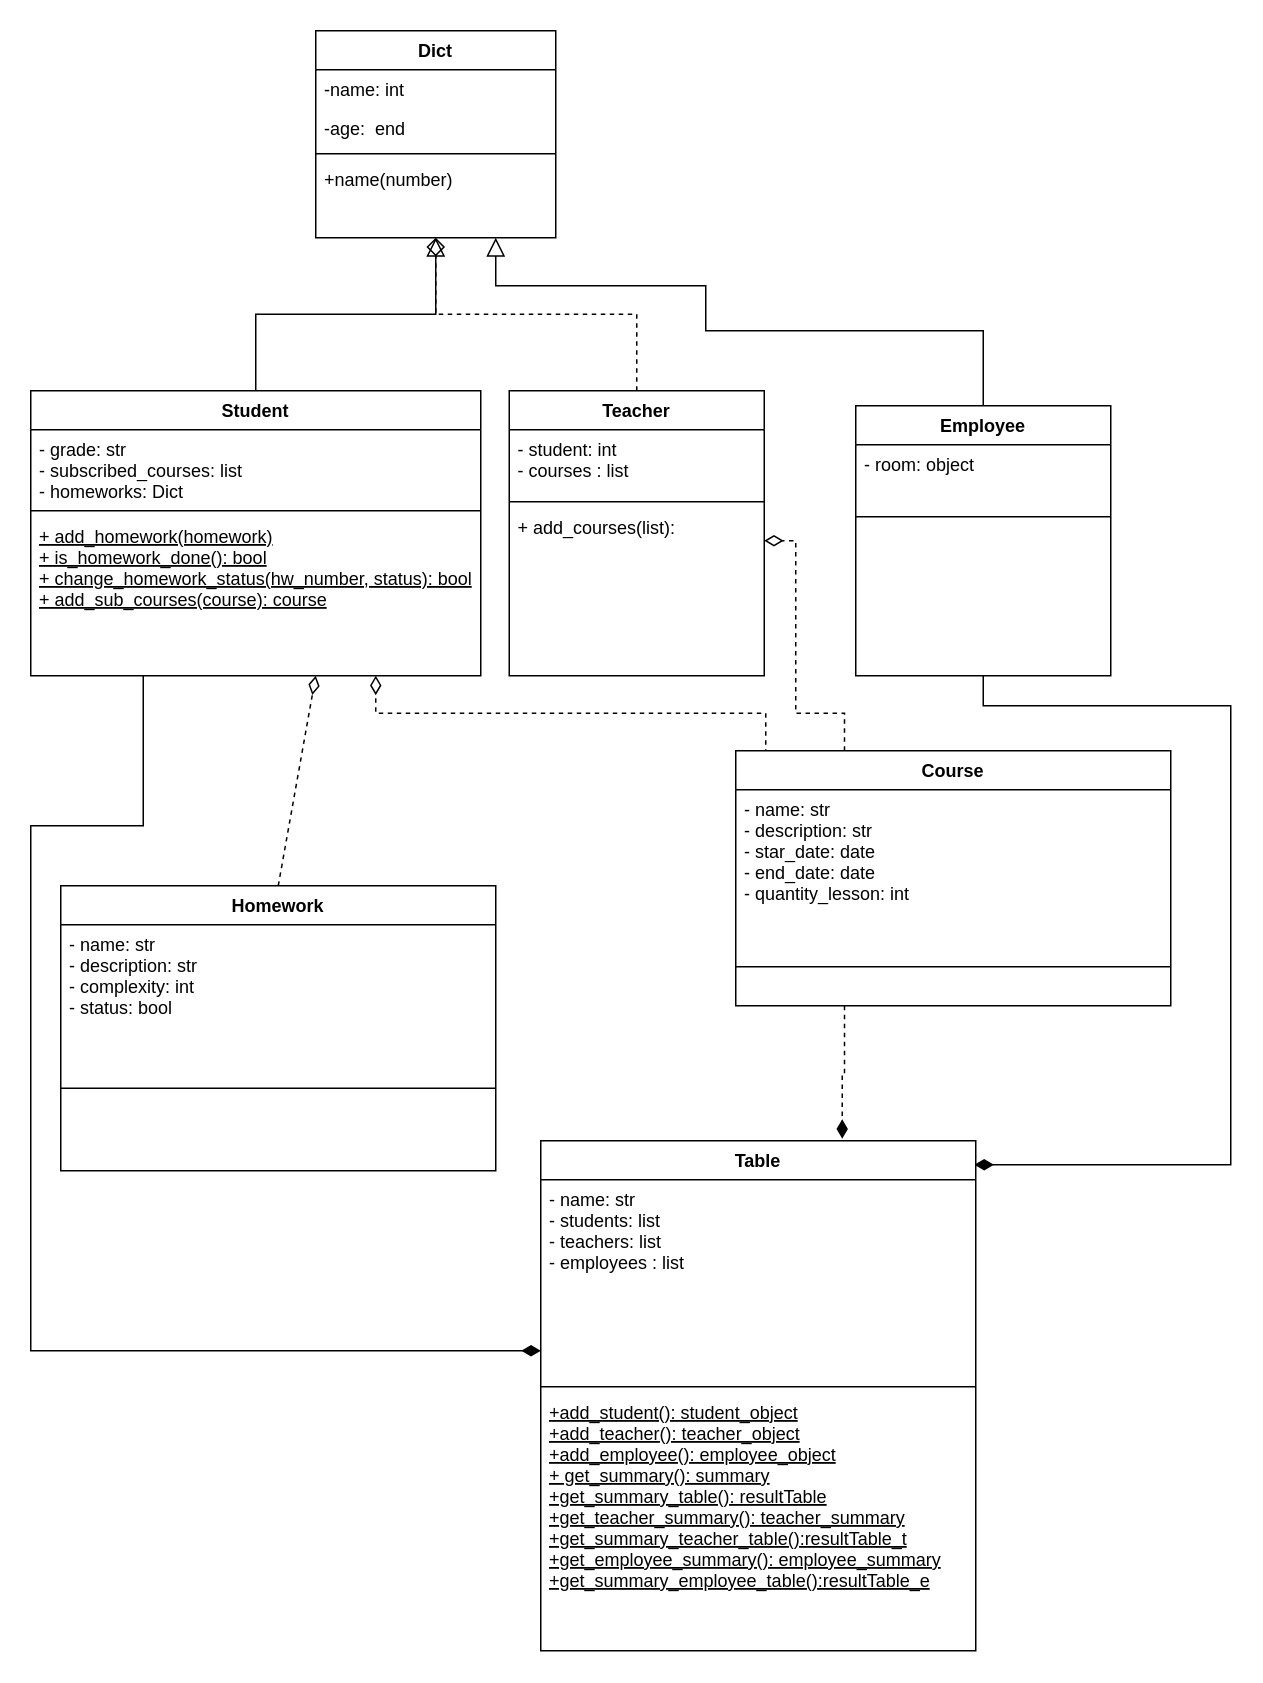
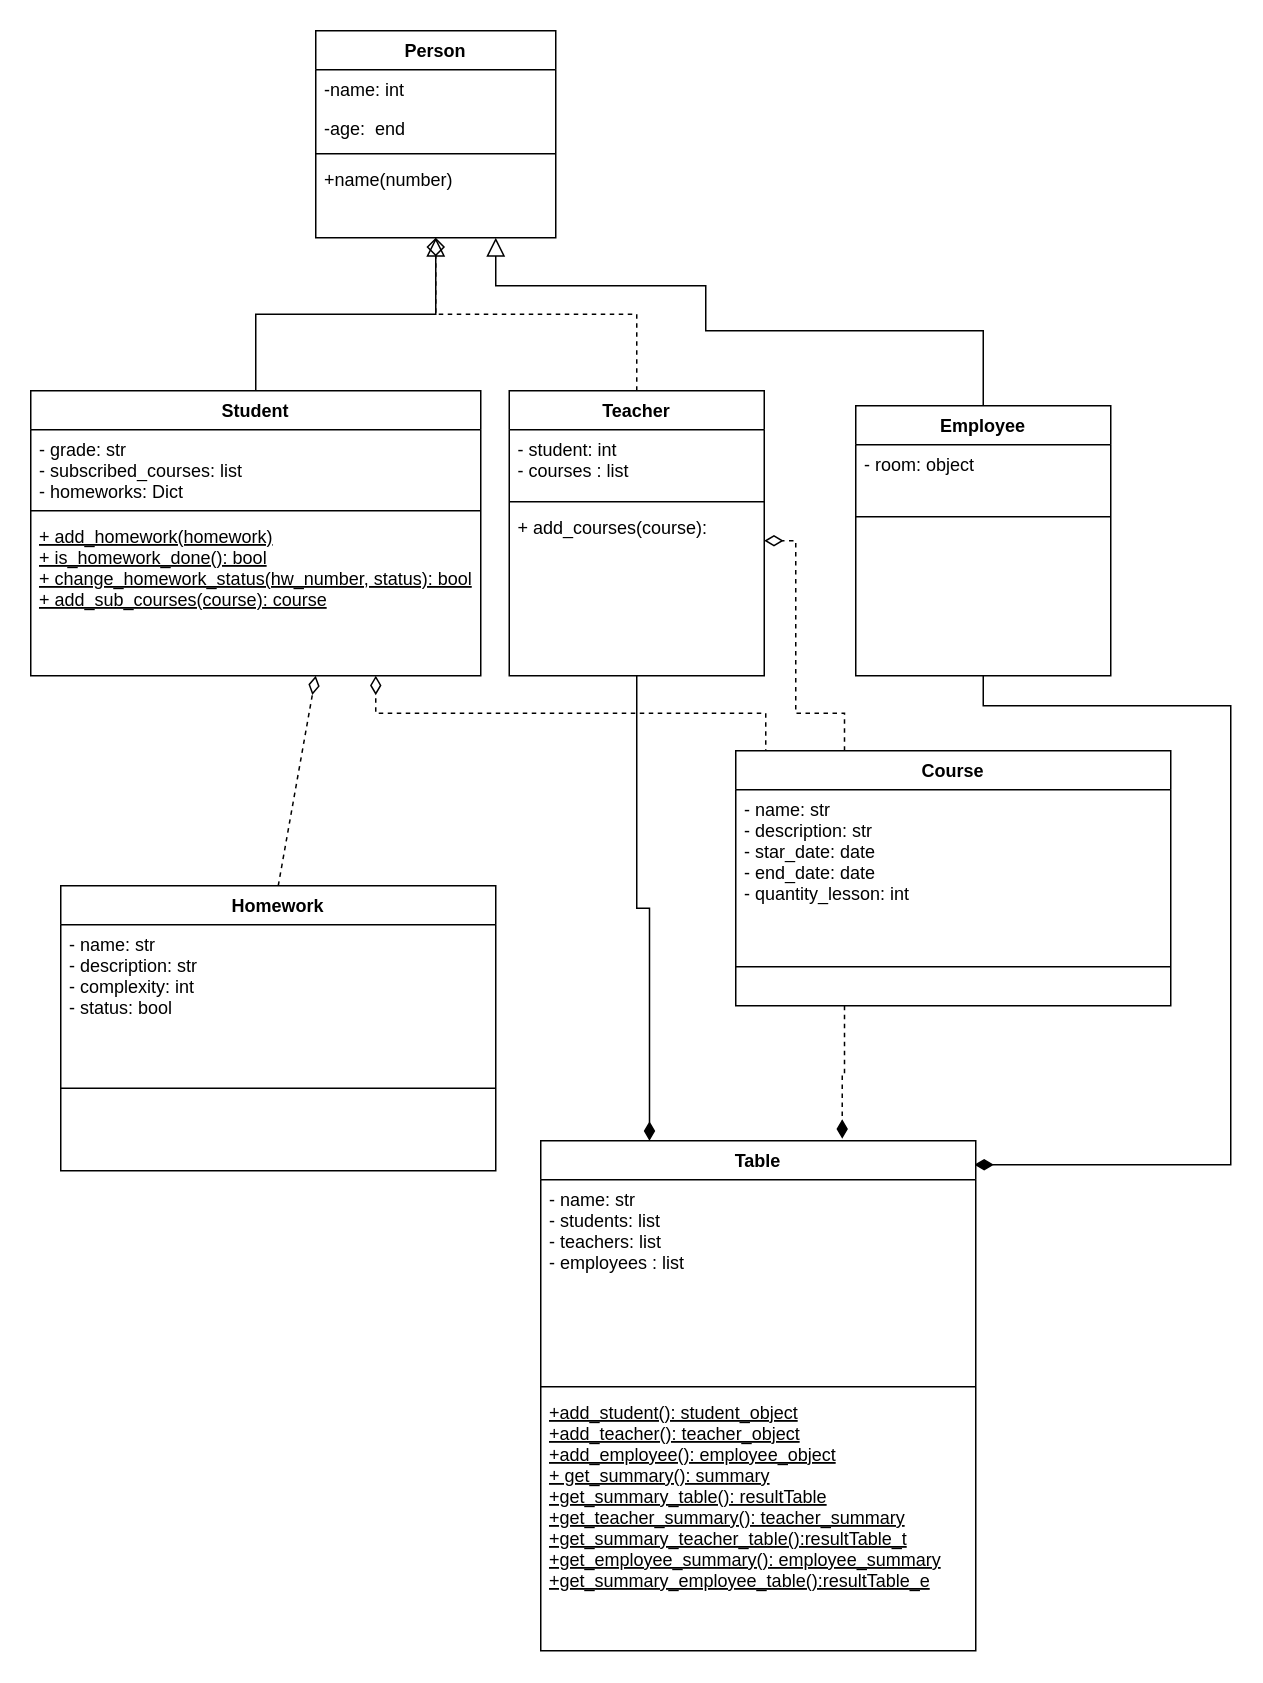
(435, 51) -> (435, 51)
(609, 528) -> (624, 528)
none -> (637, 906)
(31, 1204) -> none
